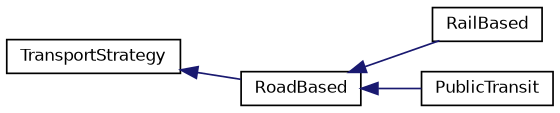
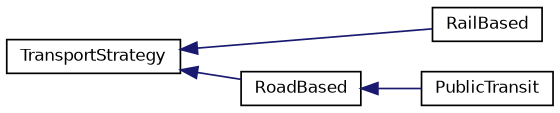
(402, 54) -> (315, 38)
